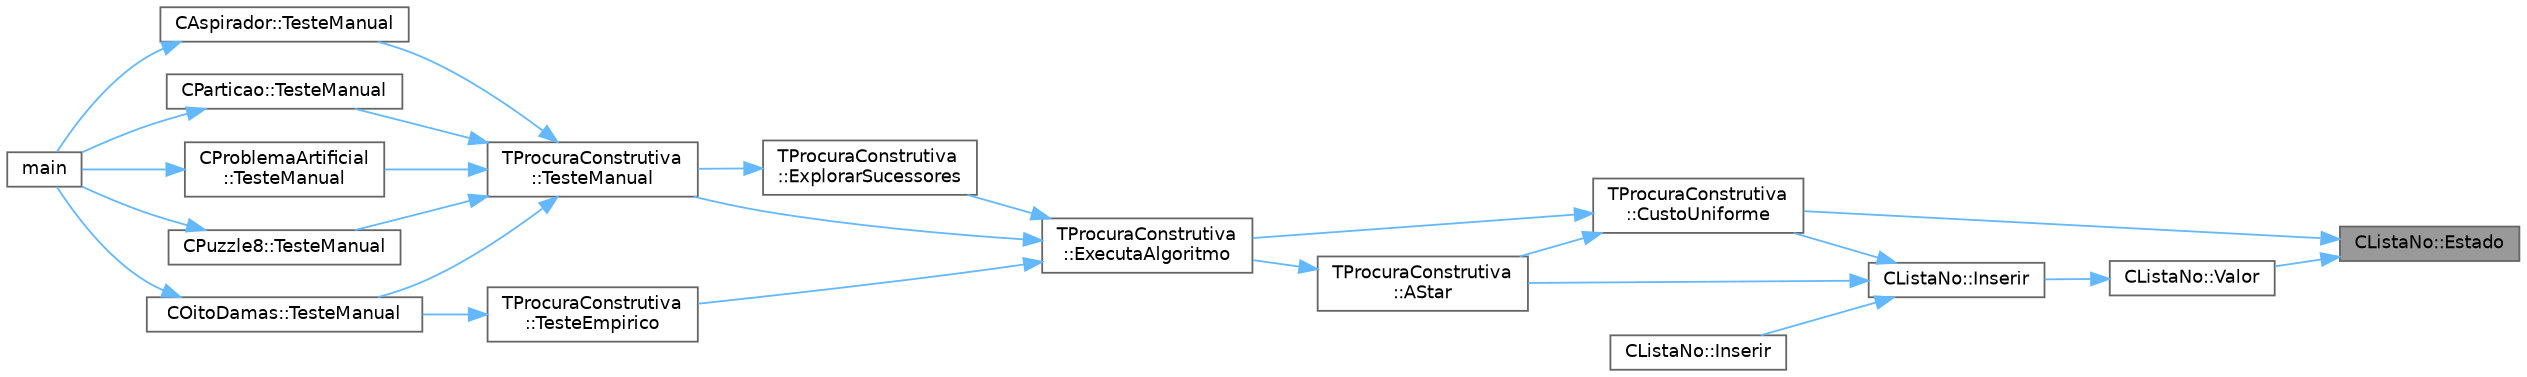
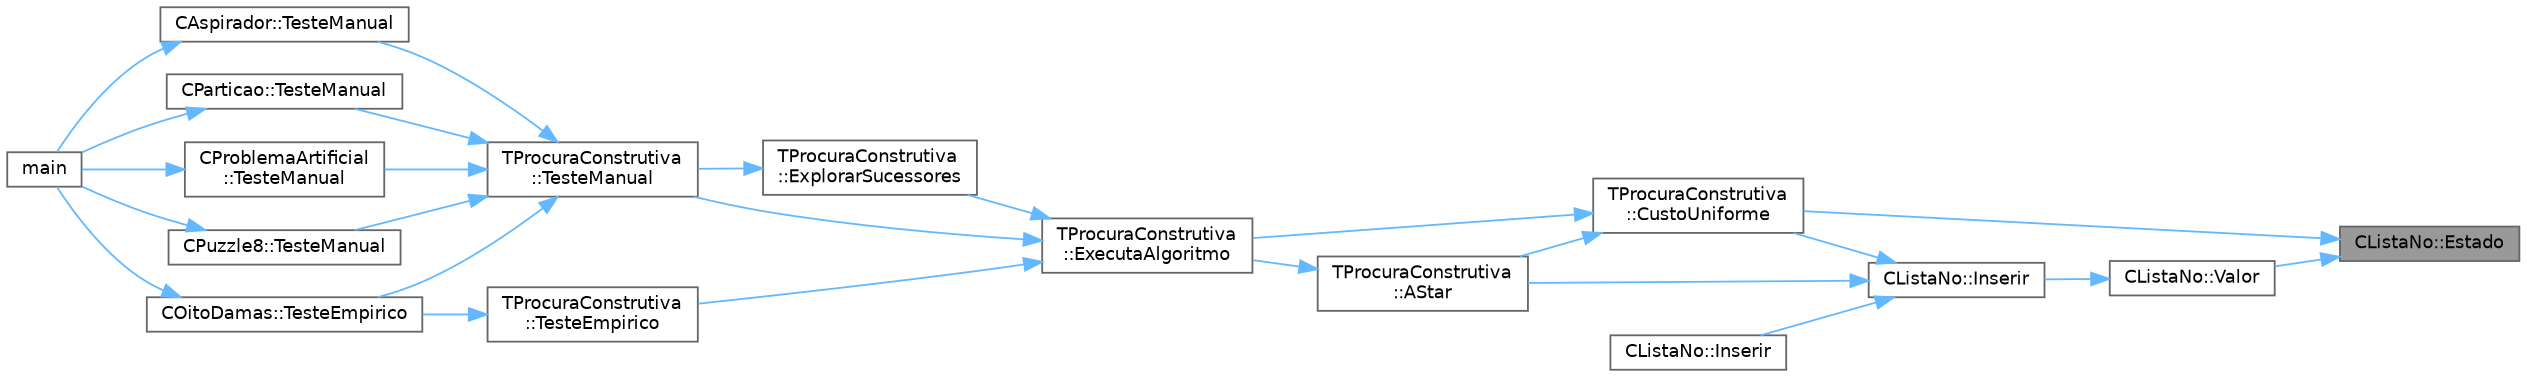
(285, 314) -> (285, 314)
